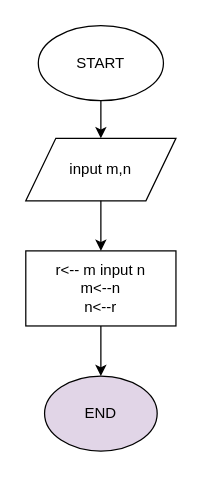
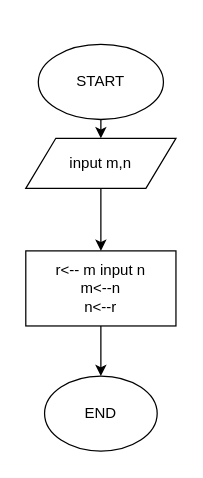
(101, 63) -> (101, 82)
(101, 169) -> (101, 163)
(101, 413) -> (101, 413)
